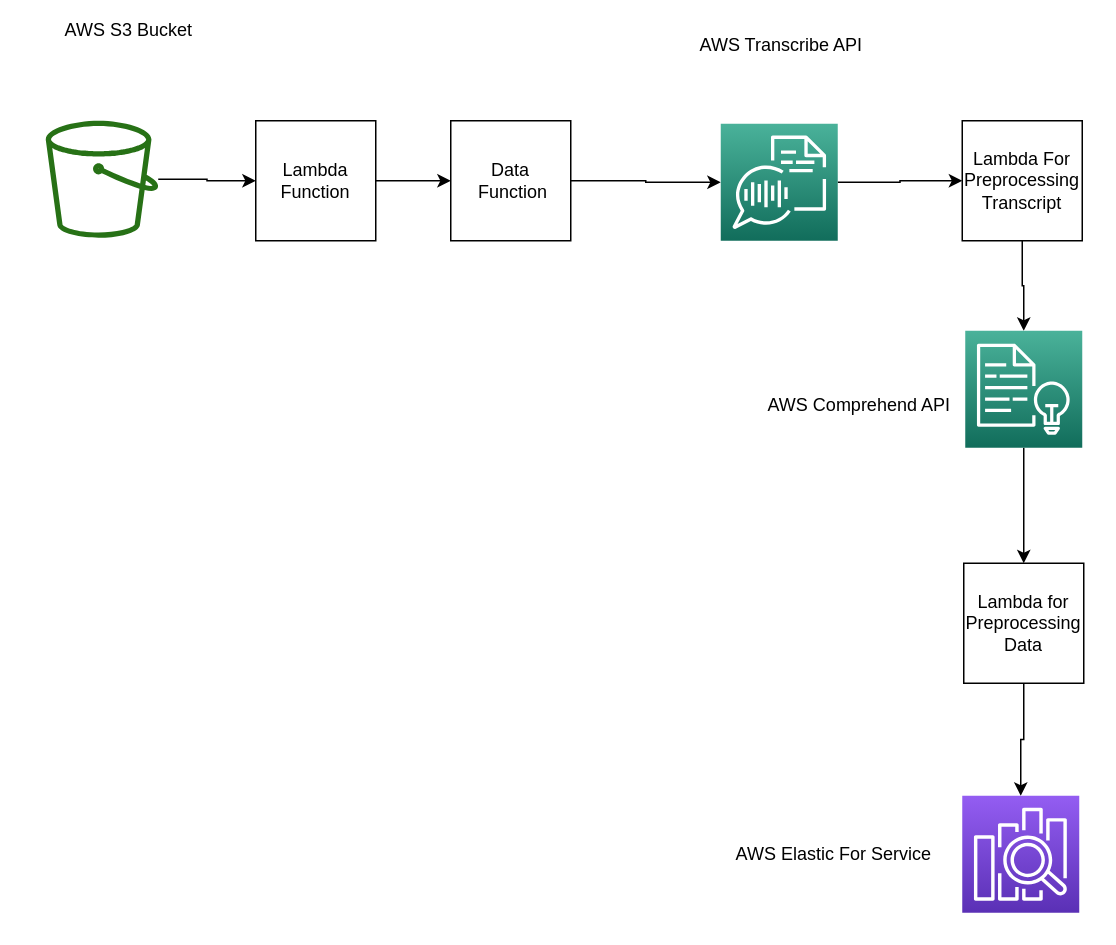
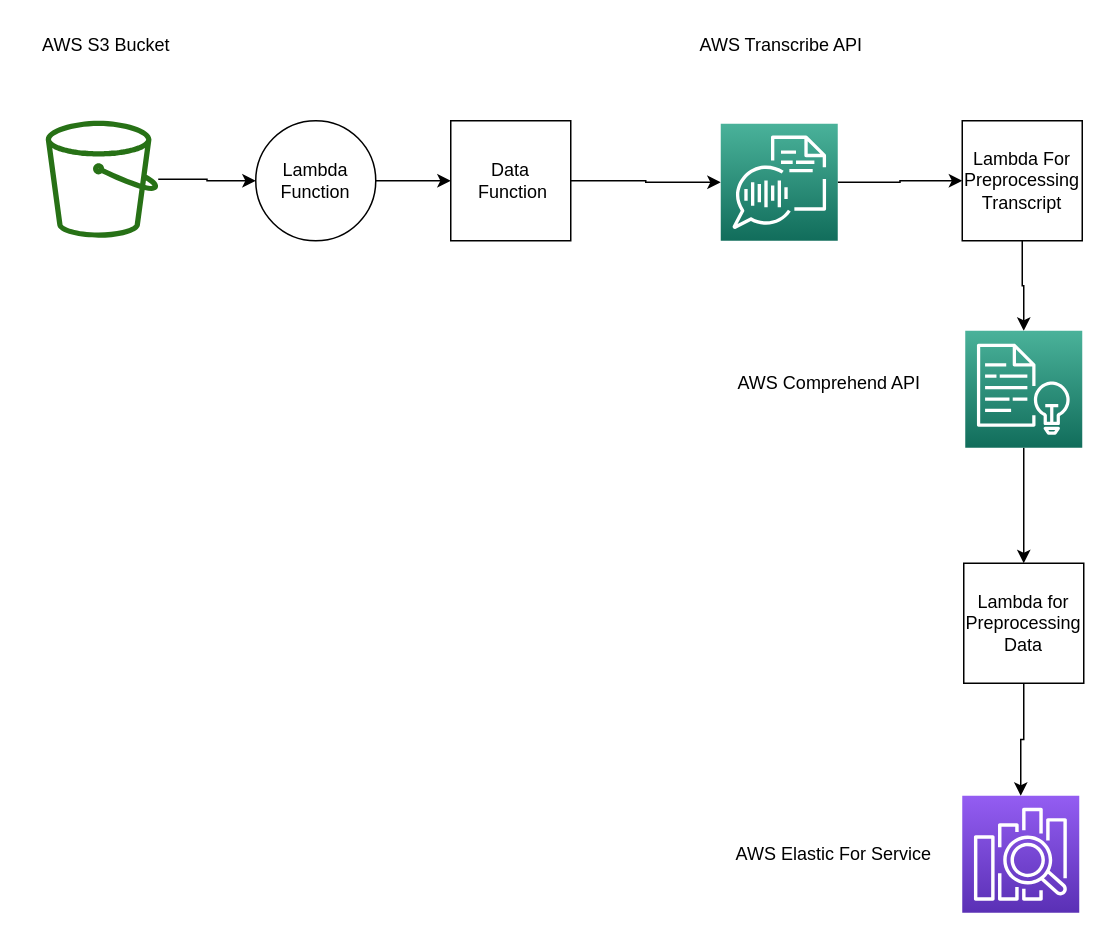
(128, 31) -> (106, 46)
(316, 181) -> (316, 181)
(859, 406) -> (829, 383)
